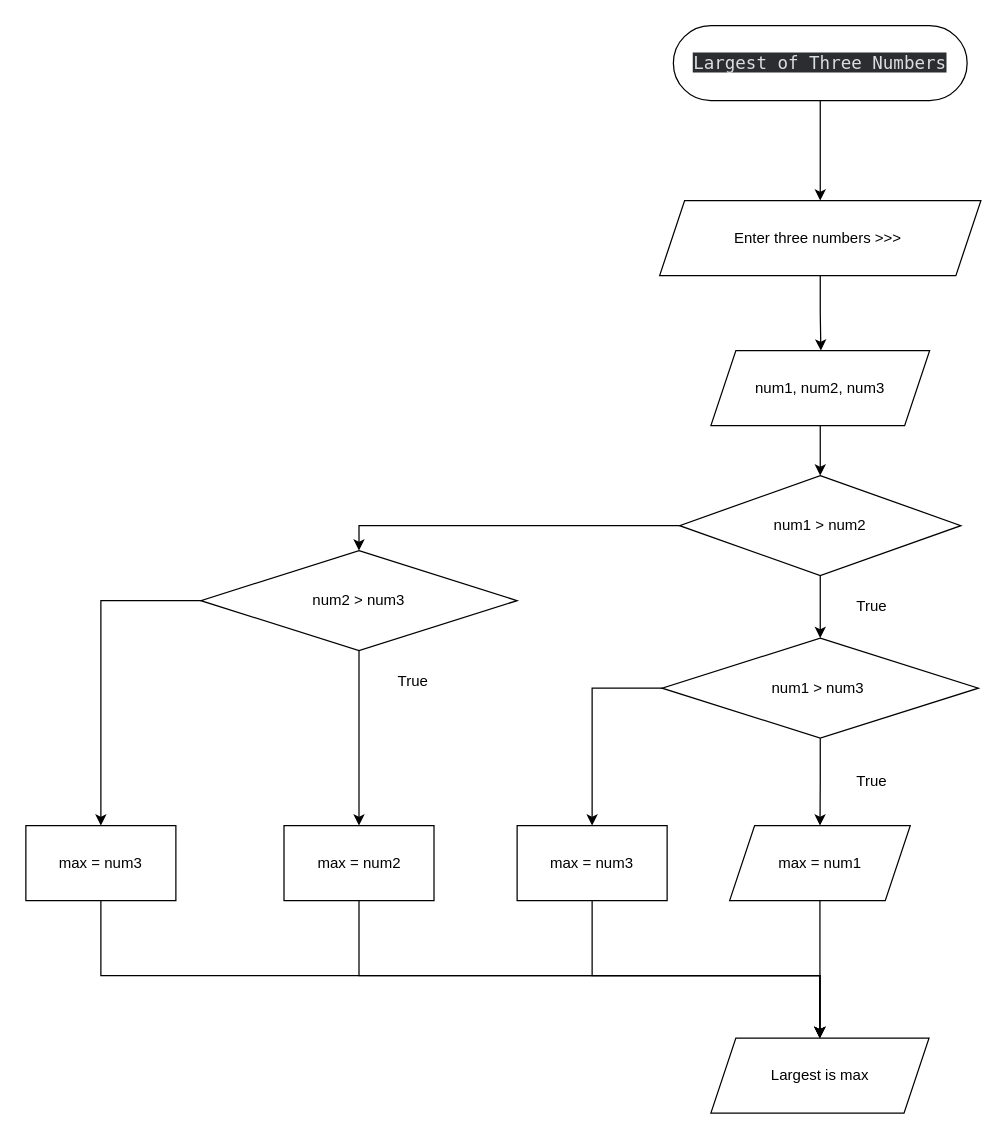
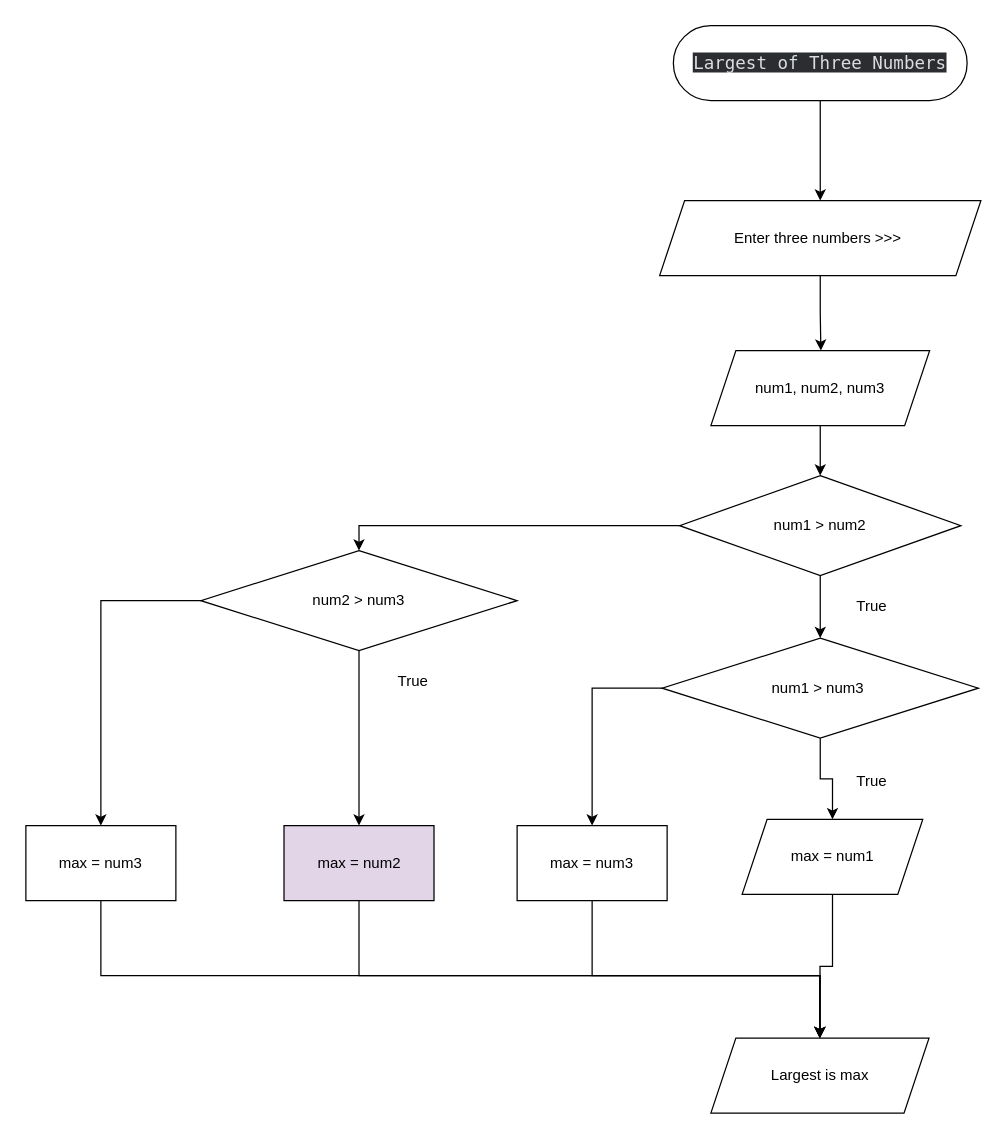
(359, 863) -> (359, 863)
(820, 863) -> (832, 857)
